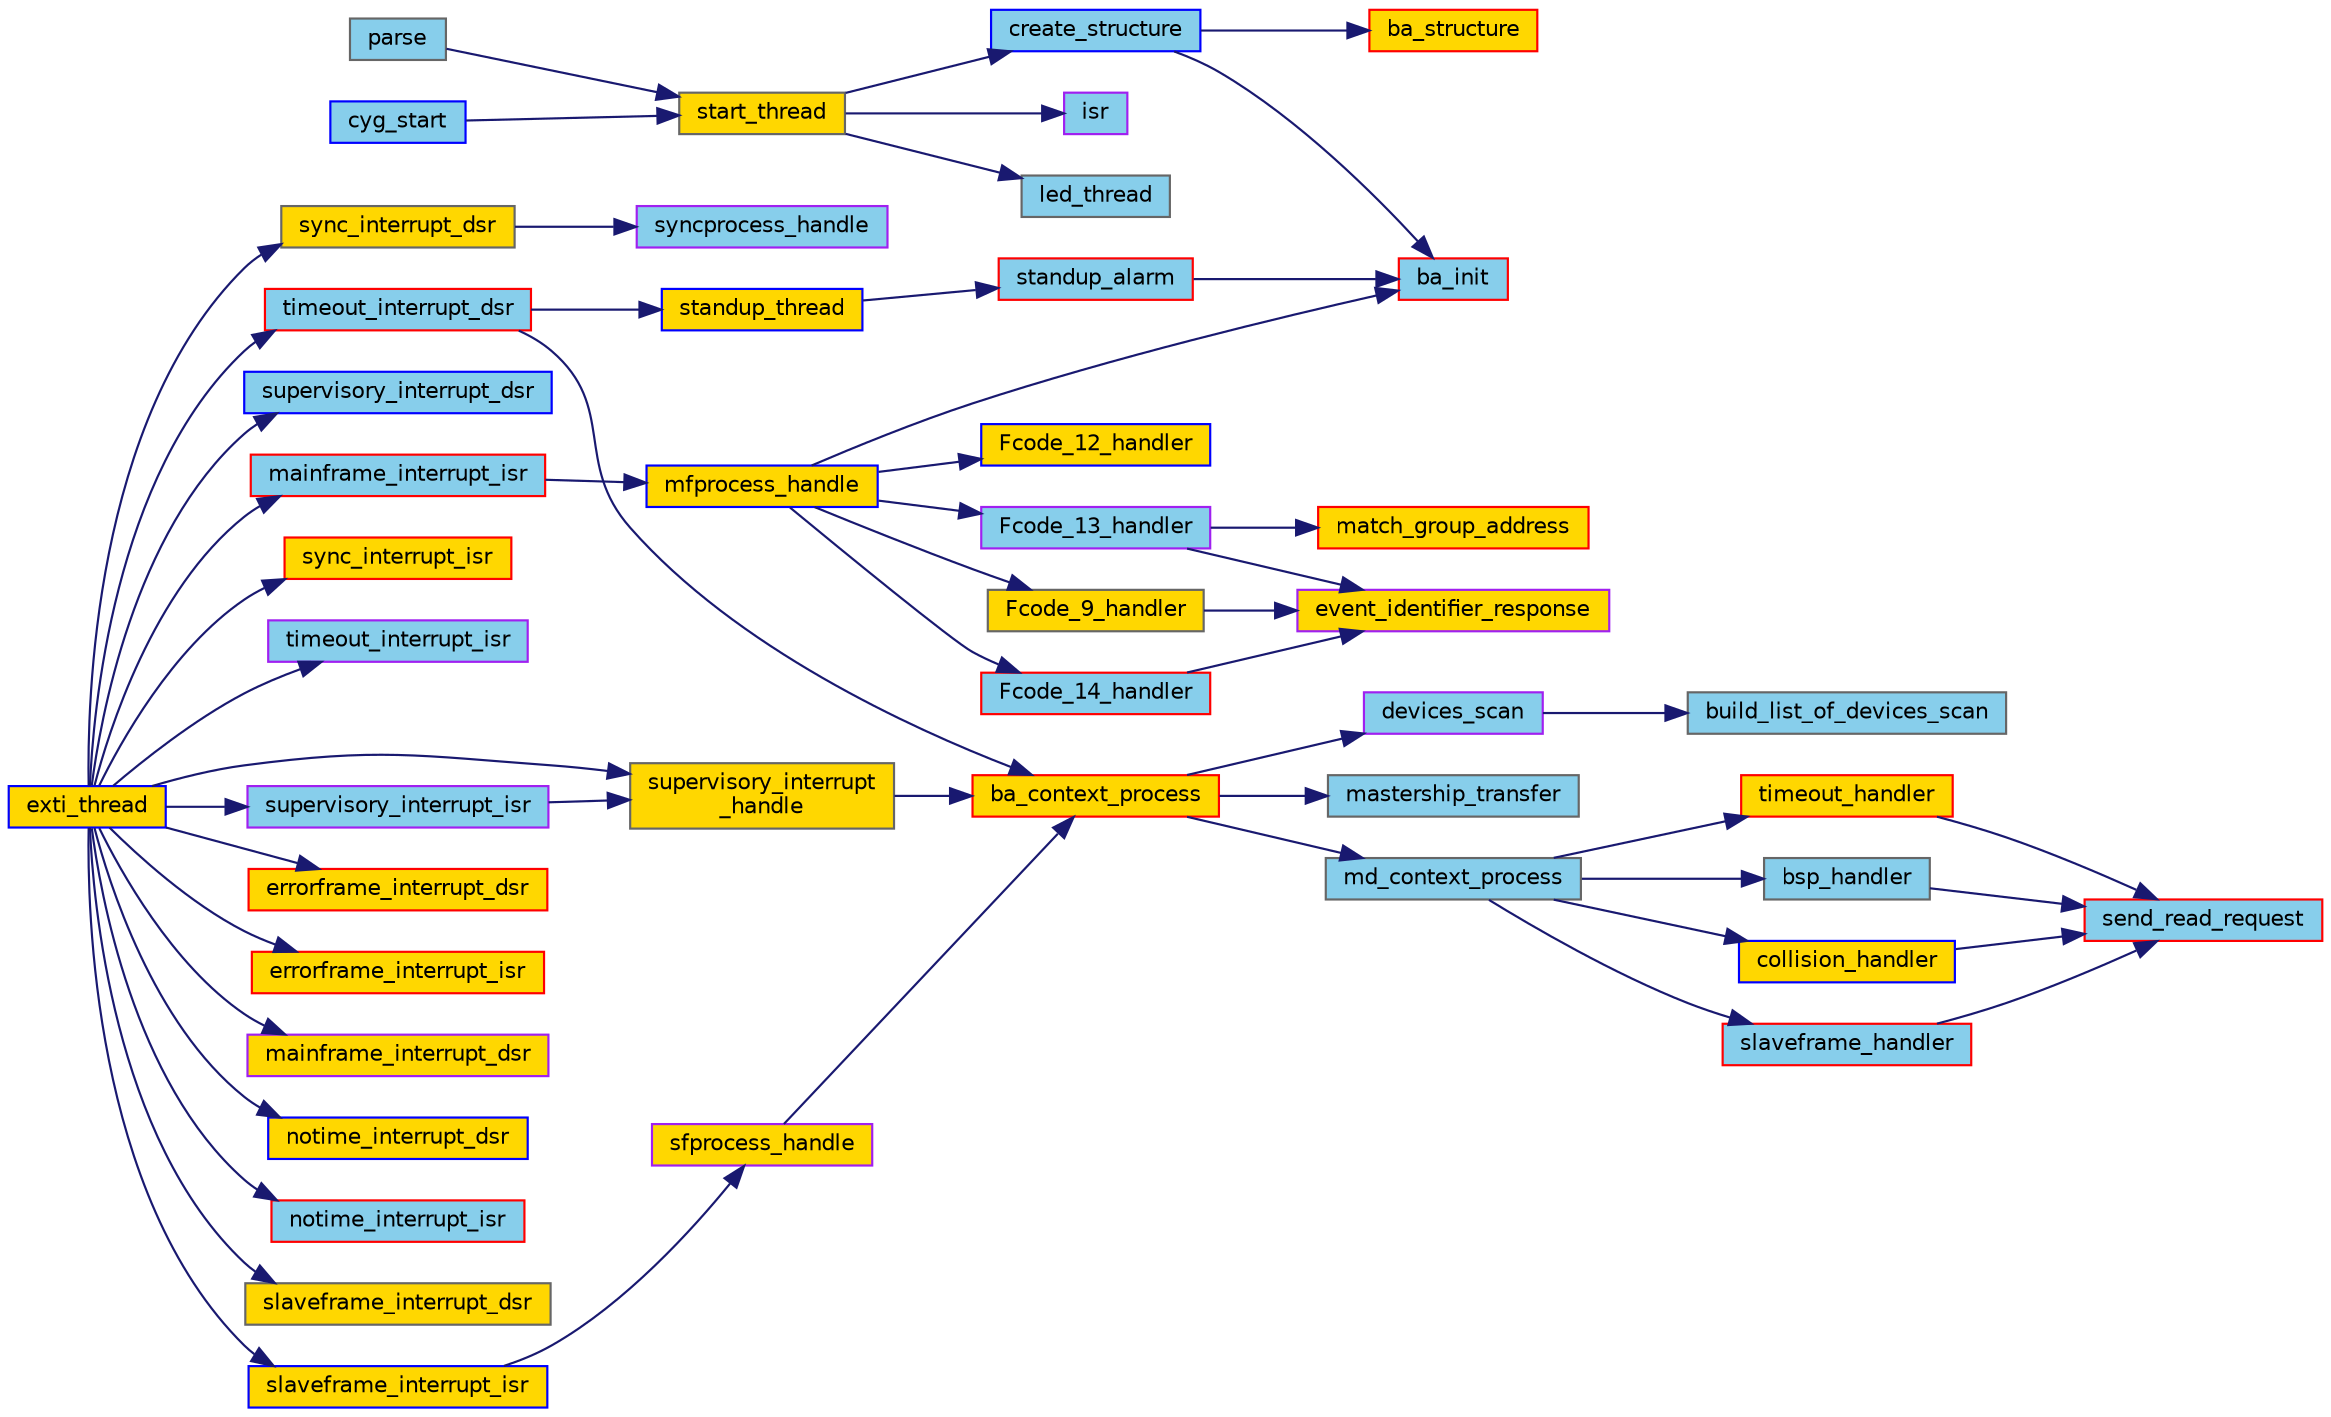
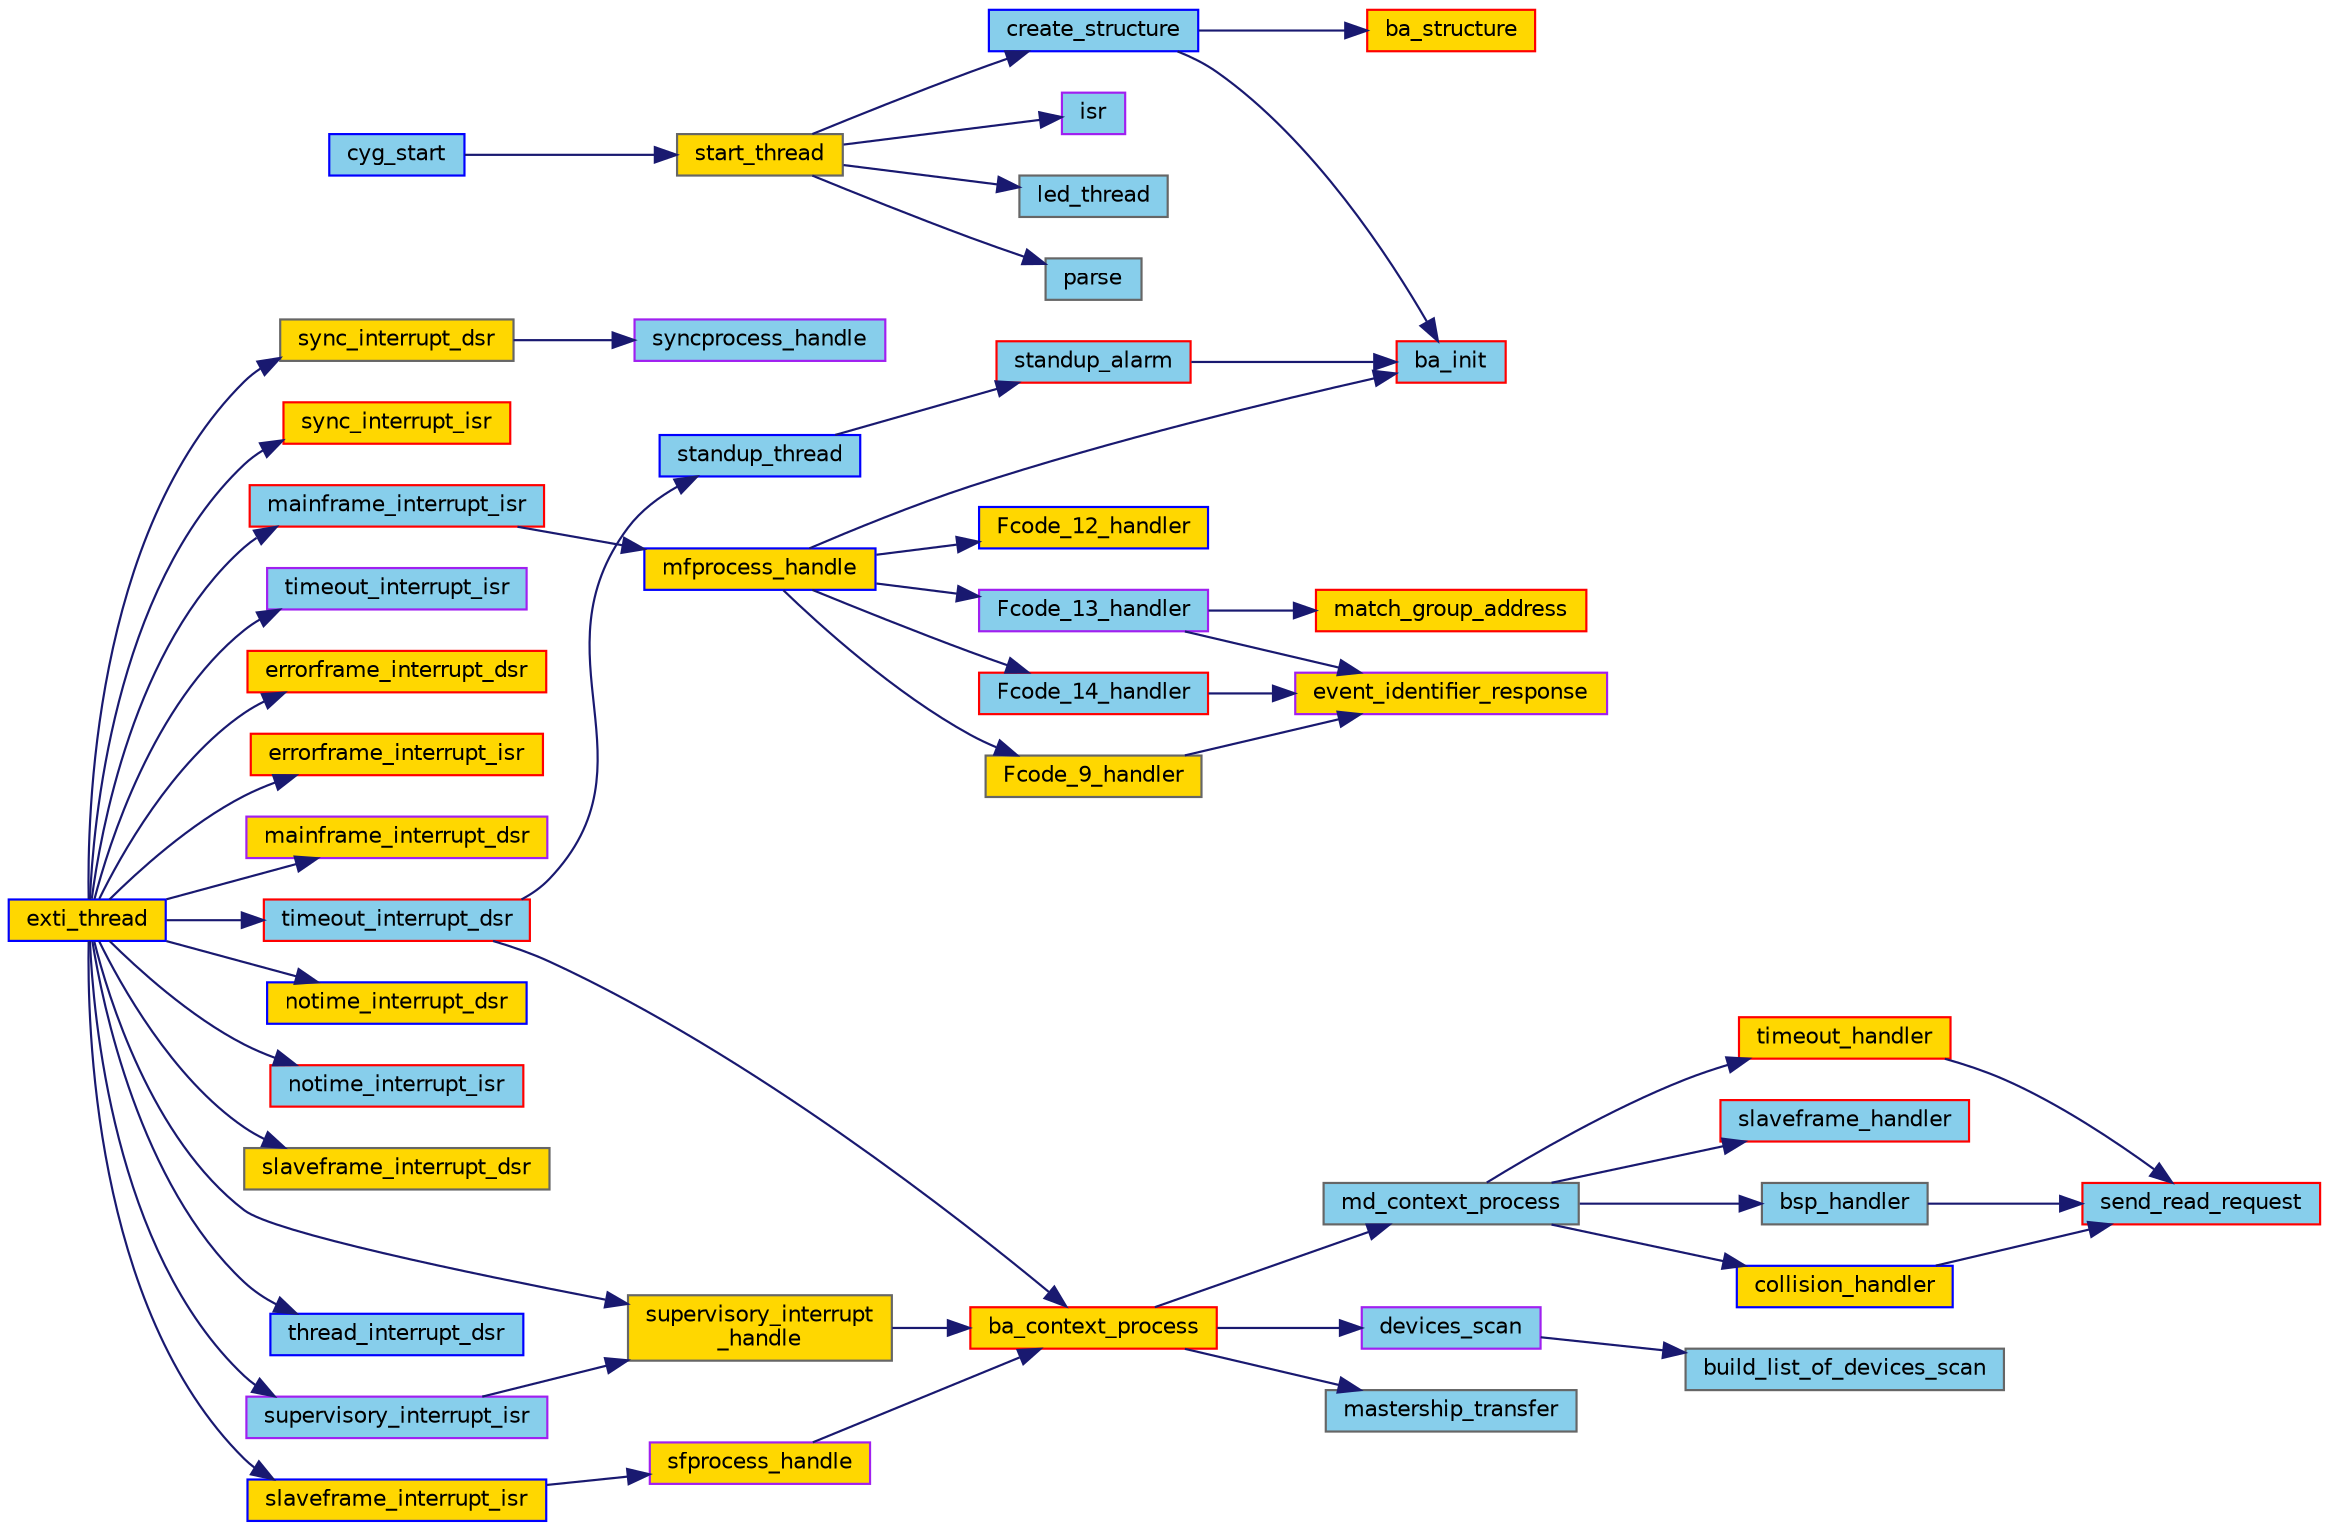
(552, 70) -> (918, 218)
(762, 310) -> (760, 456)
(398, 392) -> (397, 1334)
(2038, 991) -> none
